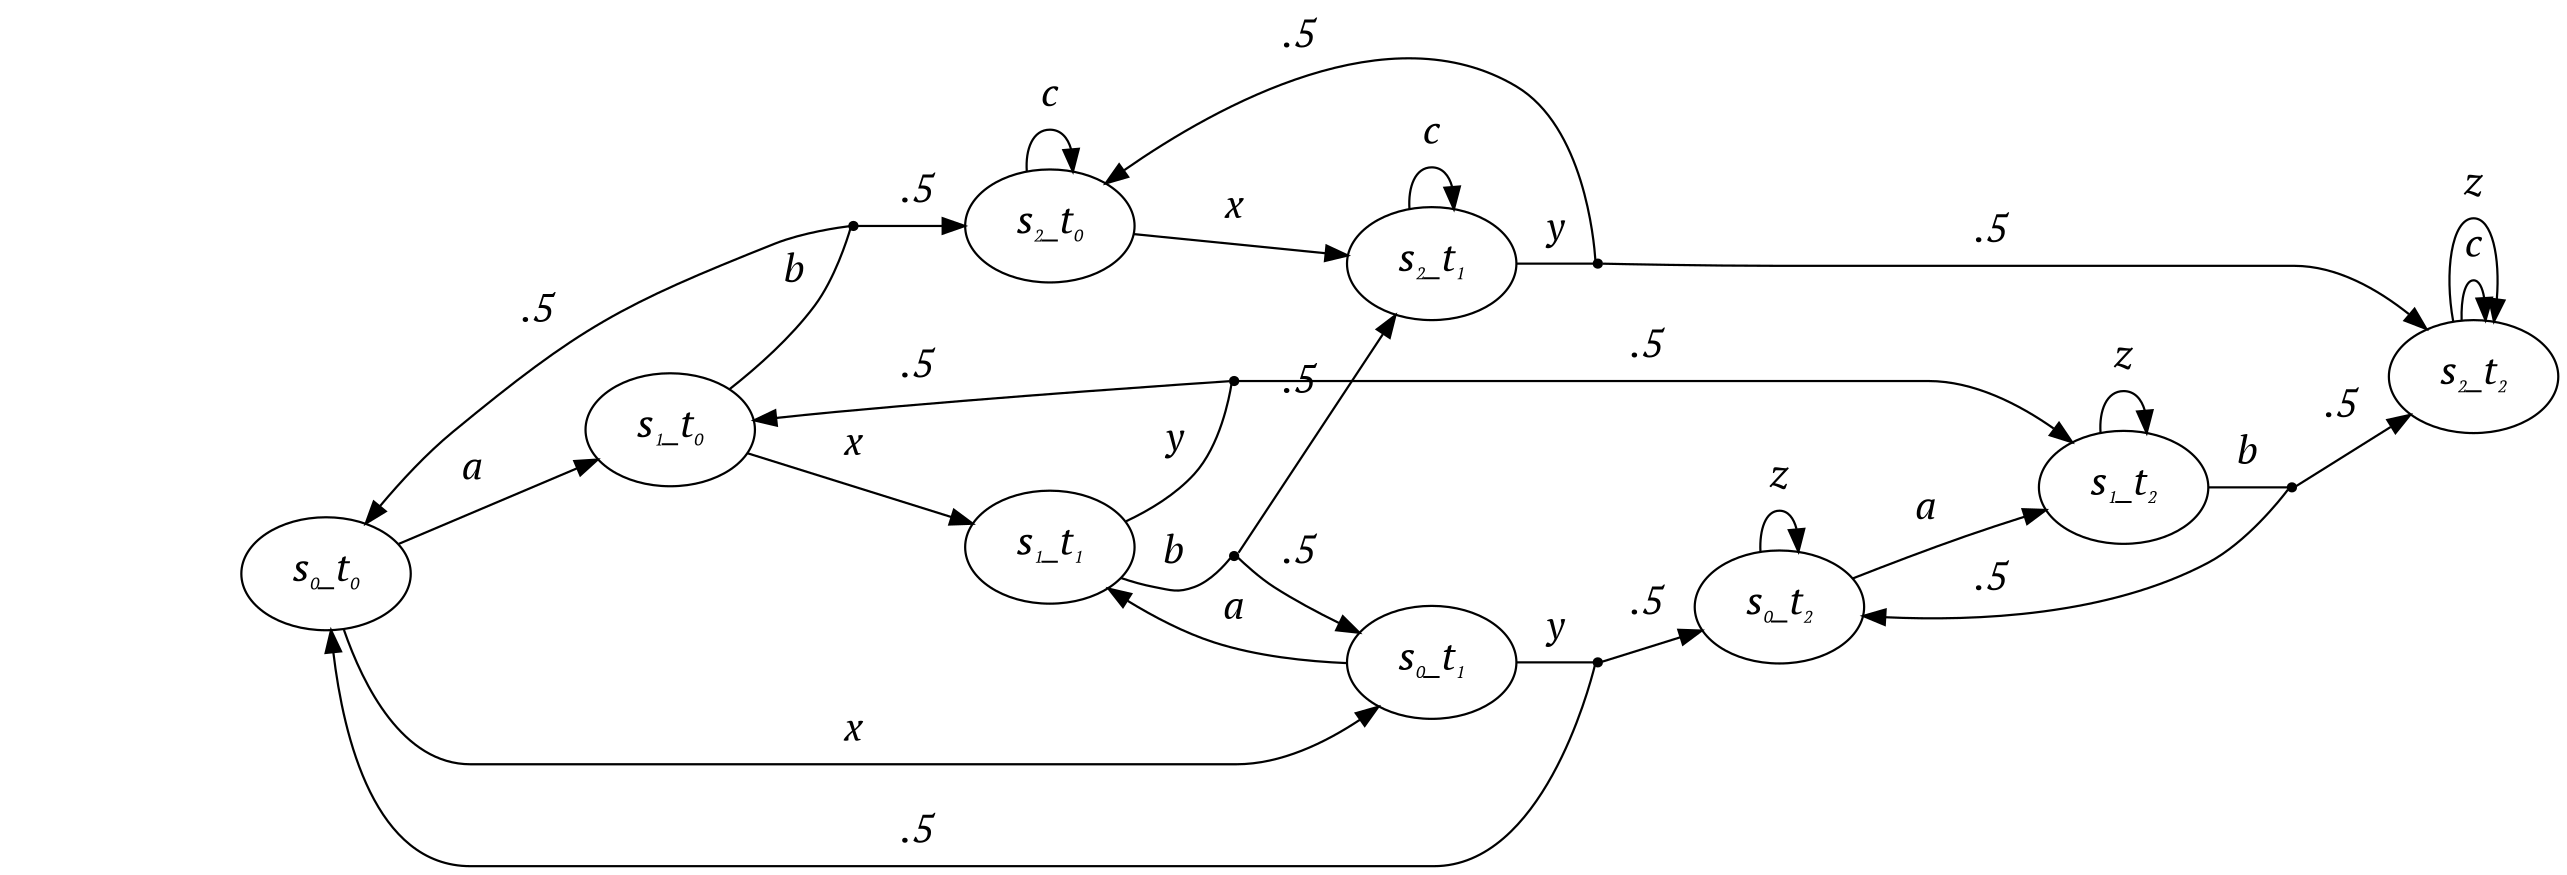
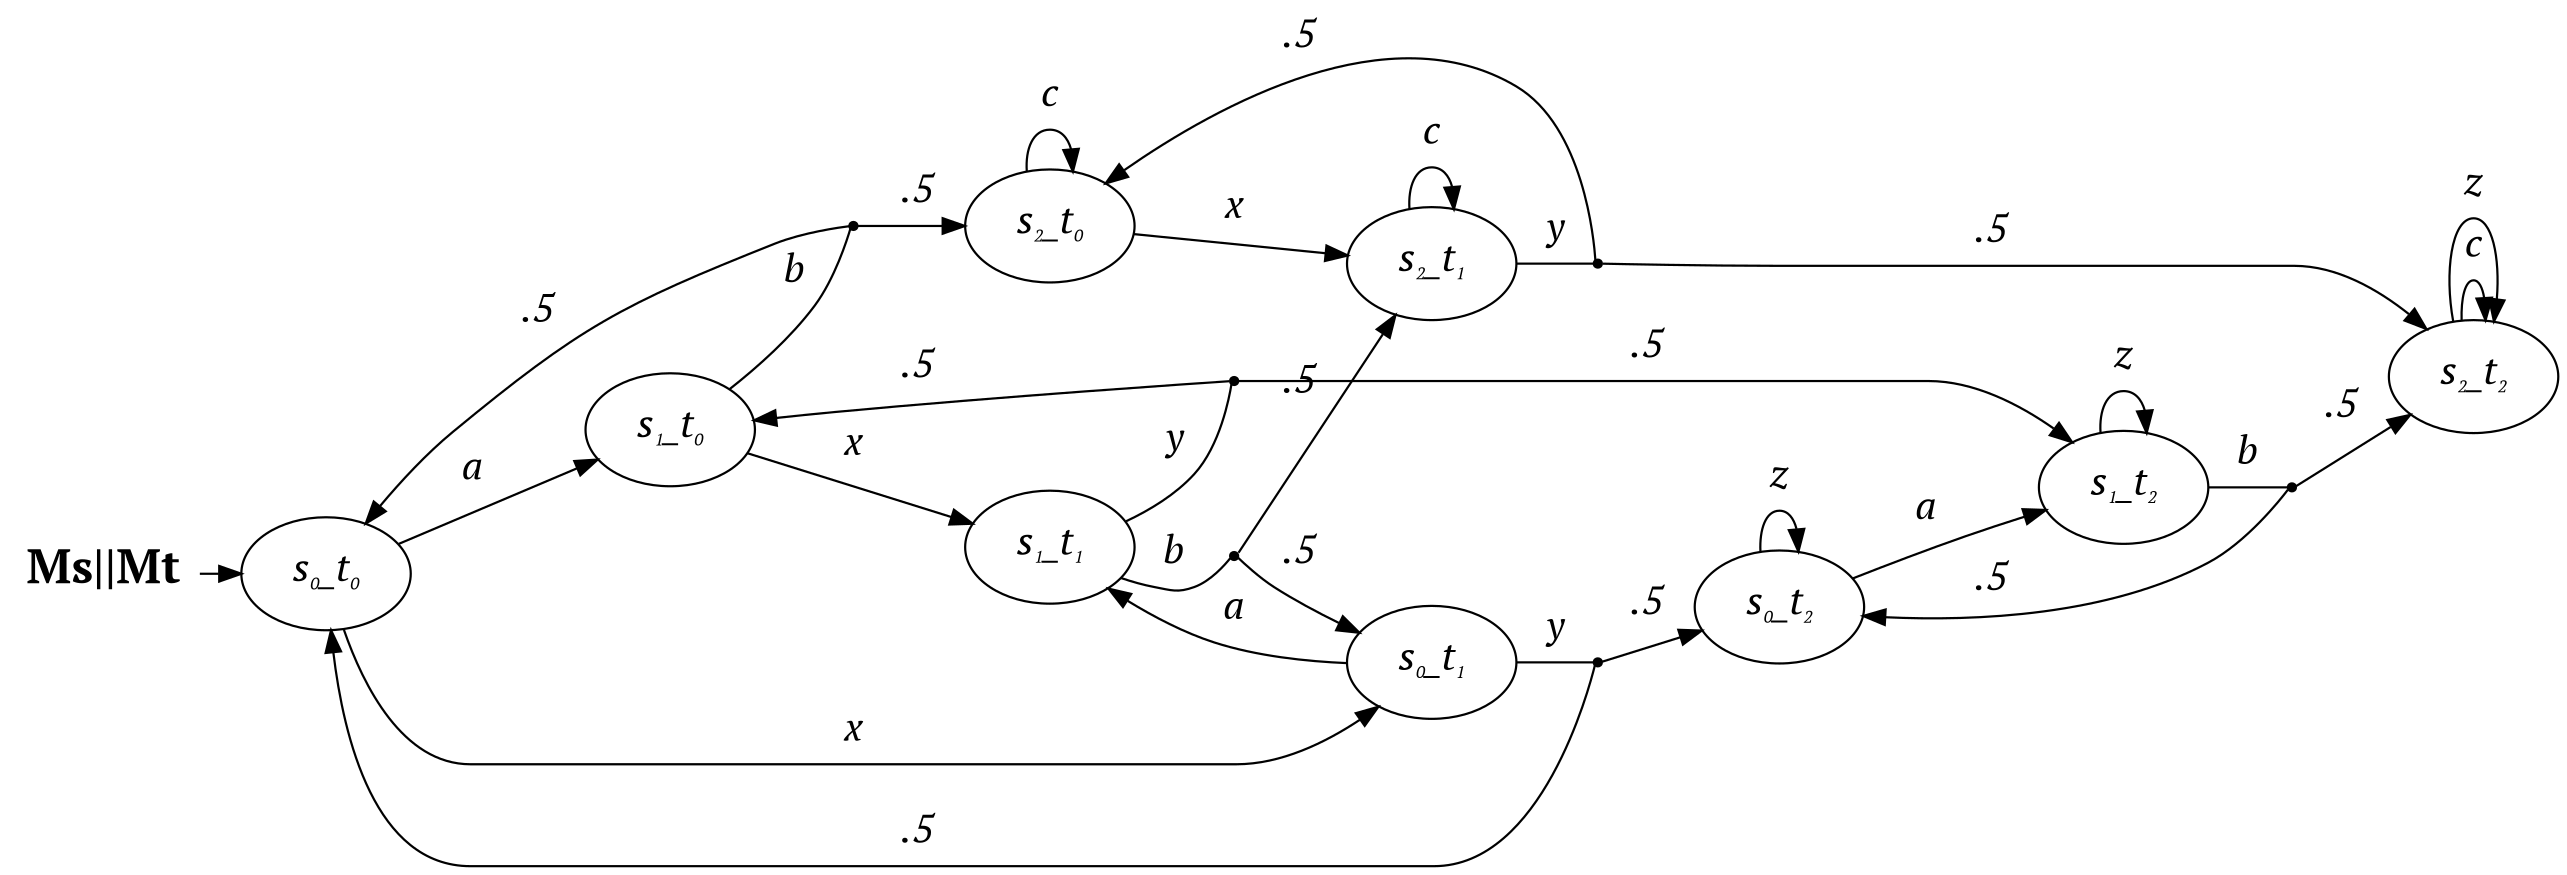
none -> (104, 574)
